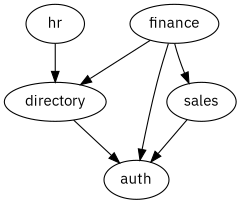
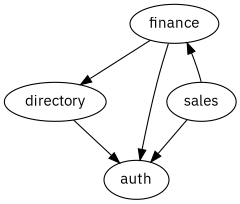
(55, 24) -> none
(179, 59) -> (197, 67)
